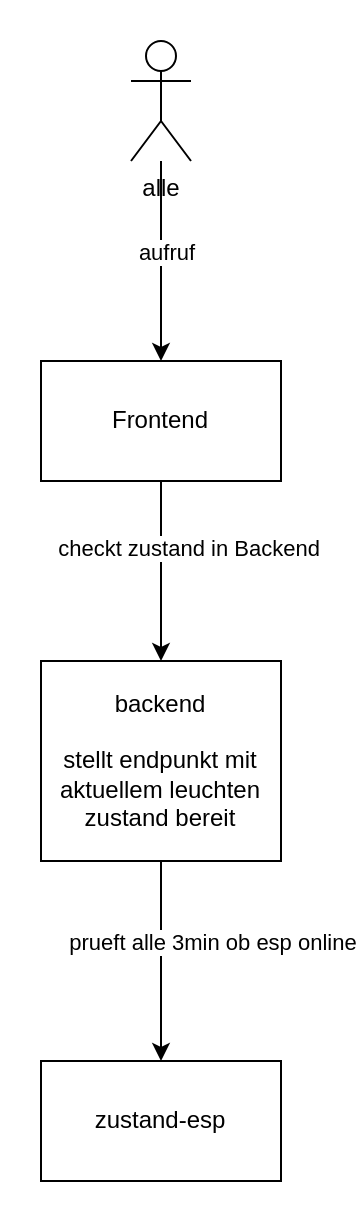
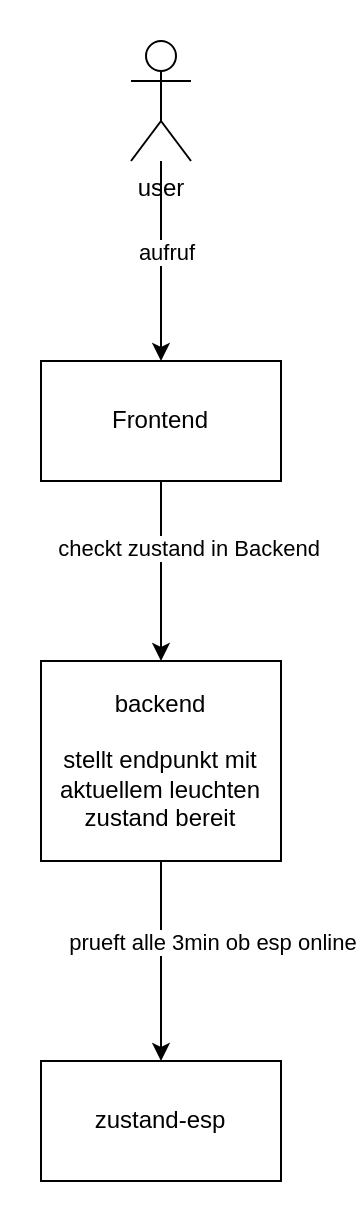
(162, 189) -> (162, 189)
